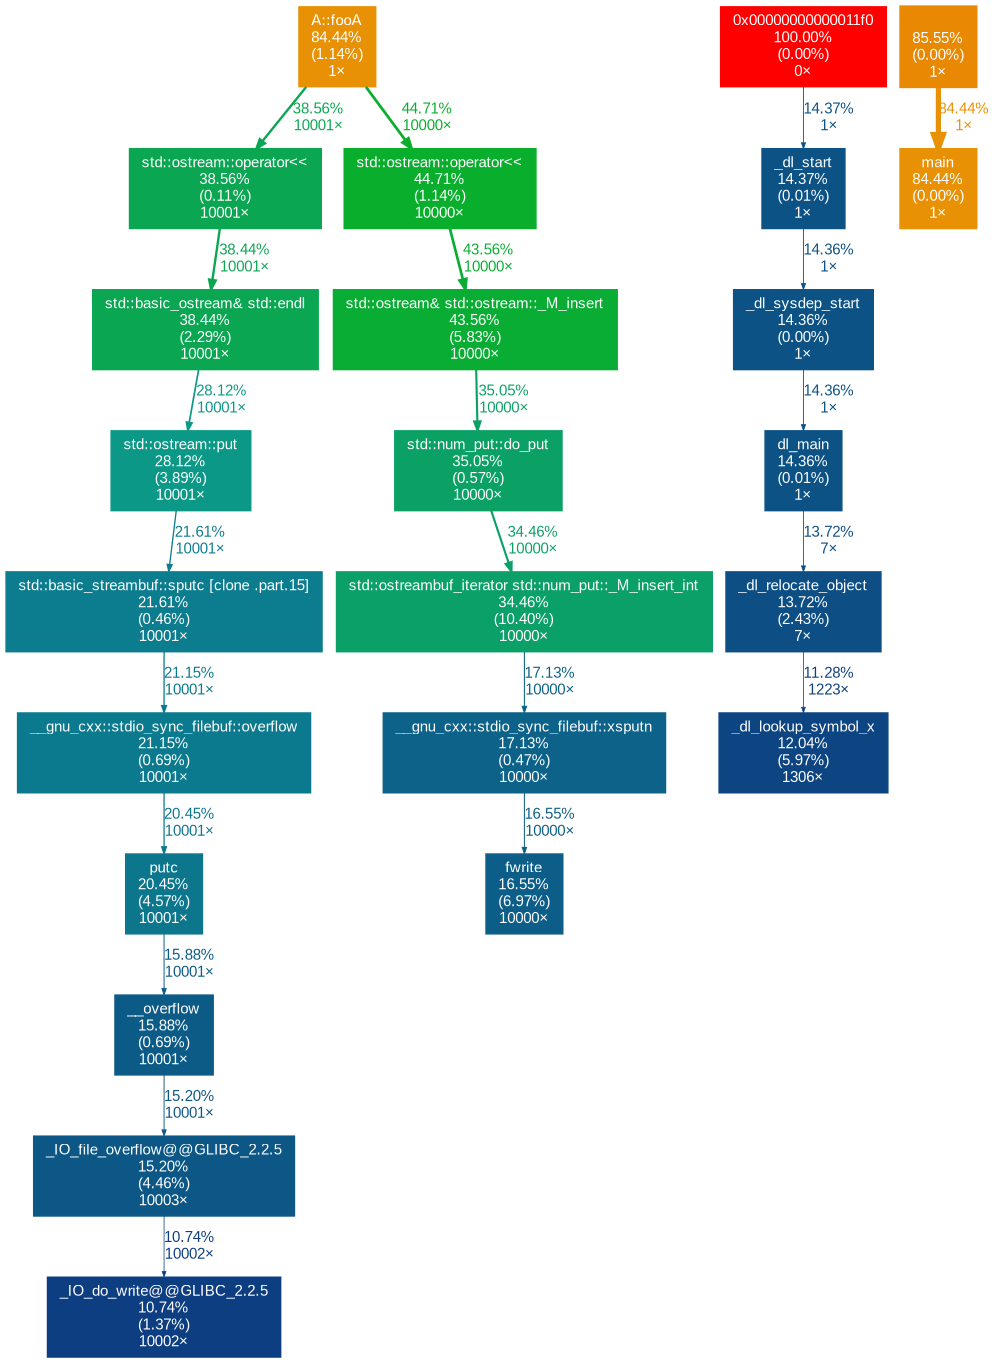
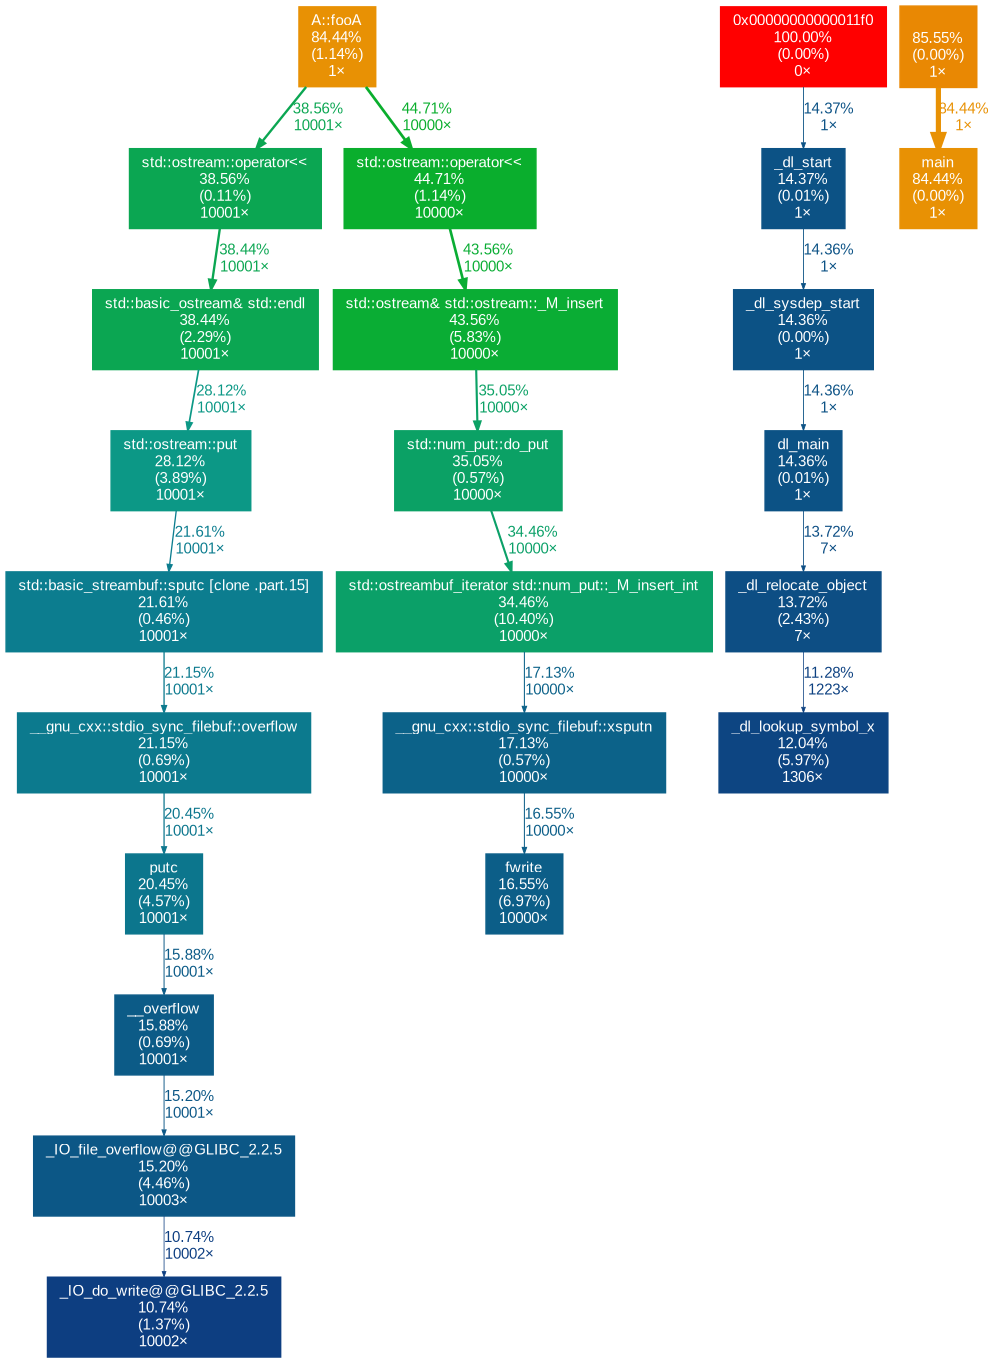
(524, 753) -> (524, 753)
